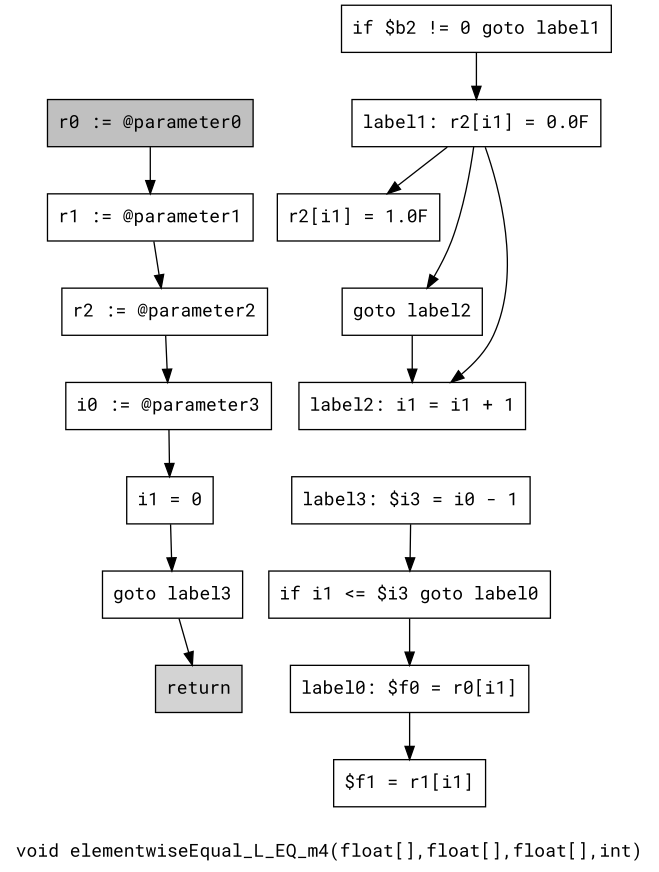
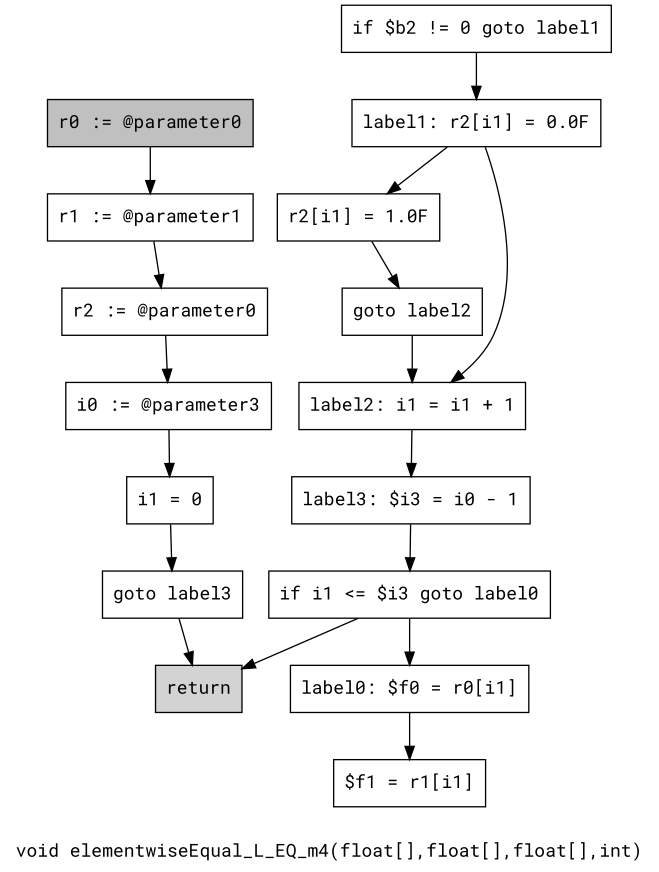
(460, 214) -> (382, 259)
(165, 312) -> (165, 312)
none -> (412, 447)
none -> (306, 641)
